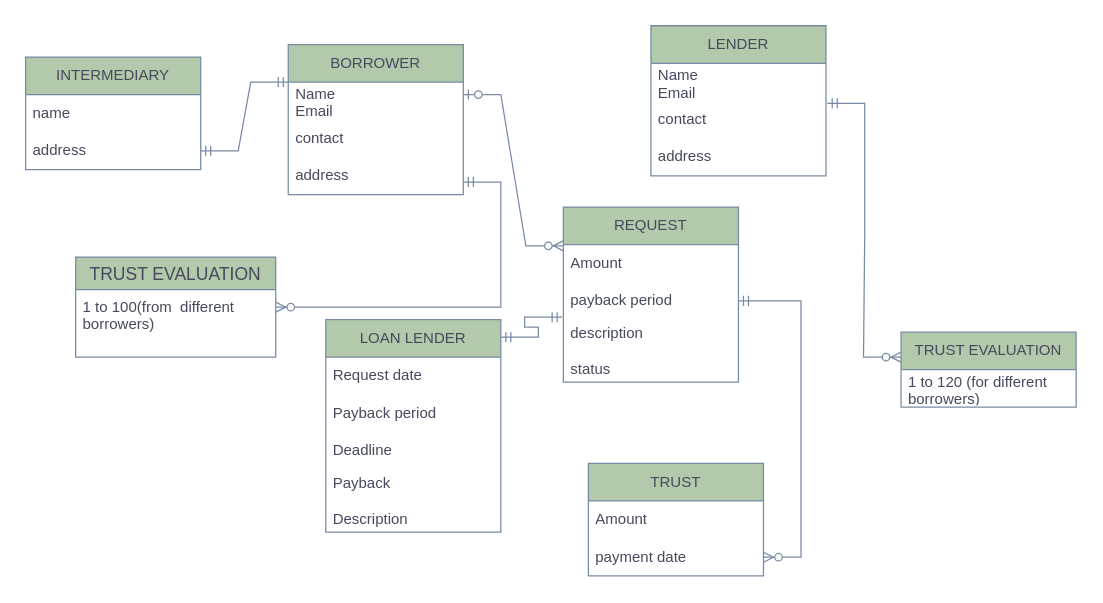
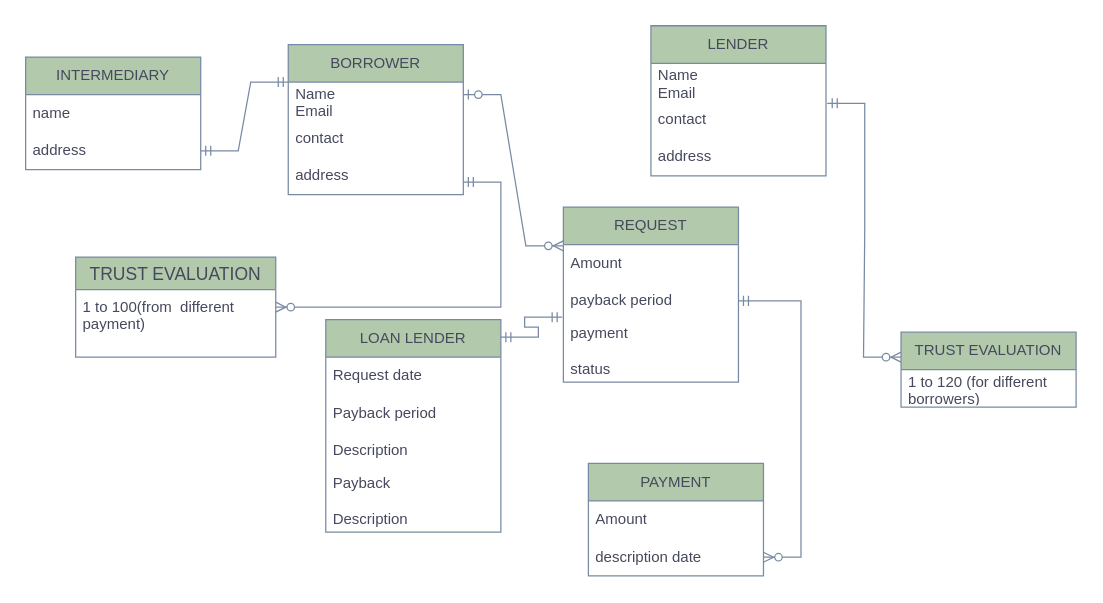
(176, 306) -> (176, 306)
(613, 351) -> (600, 351)
(363, 451) -> (375, 451)
(676, 482) -> (676, 482)
(644, 557) -> (657, 557)
